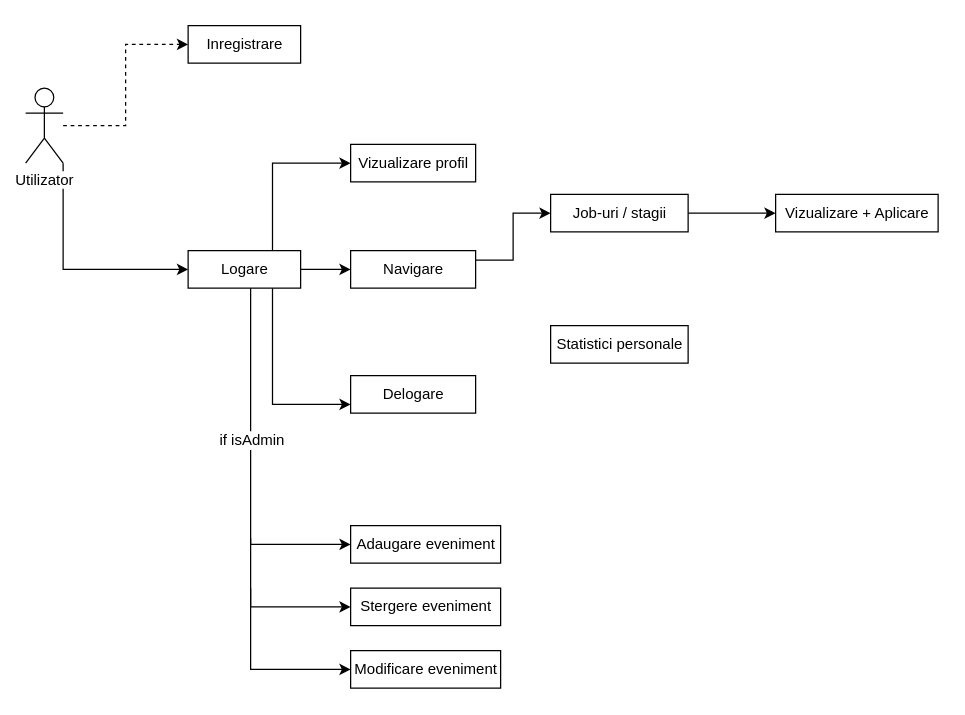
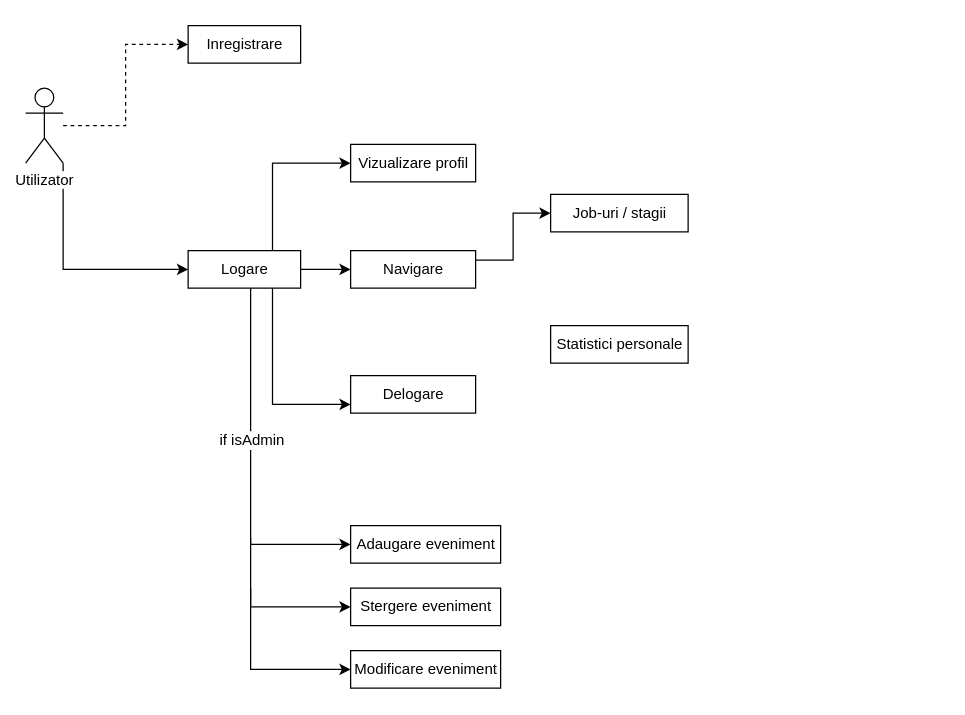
(727, 213) -> none
(857, 213) -> none
